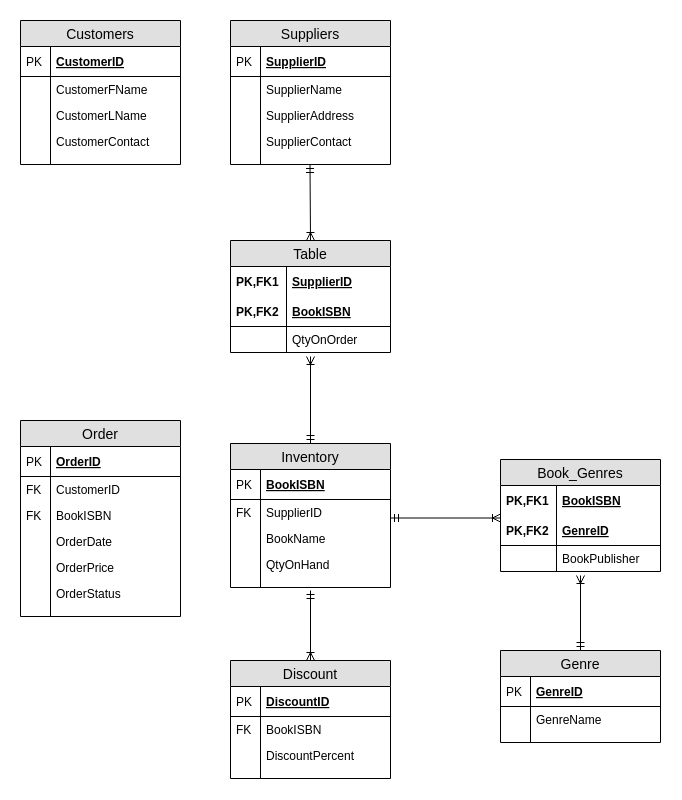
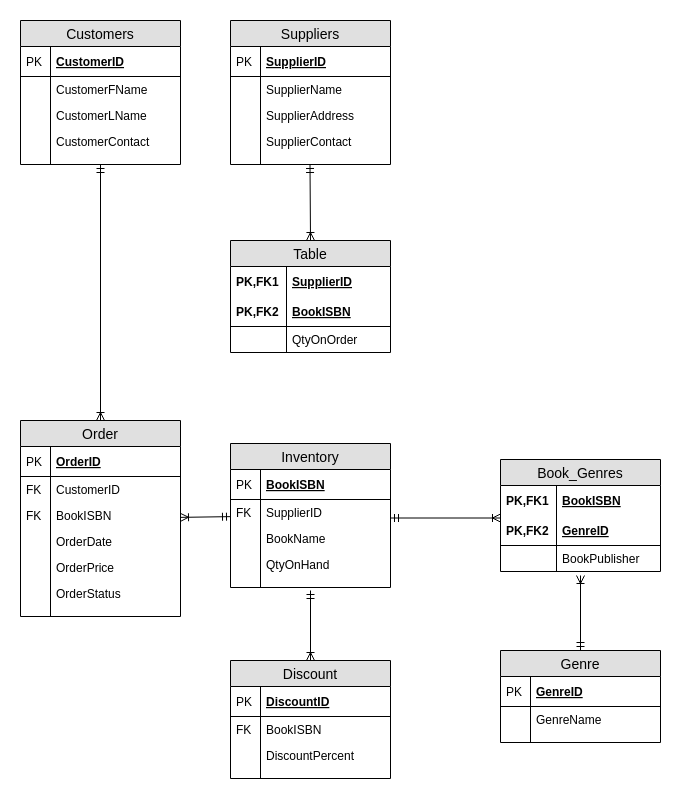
none -> (101, 293)
(311, 401) -> none
none -> (207, 517)
